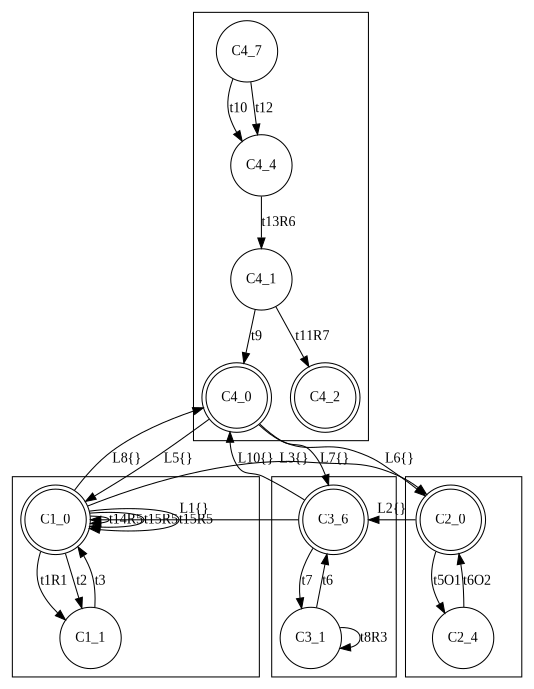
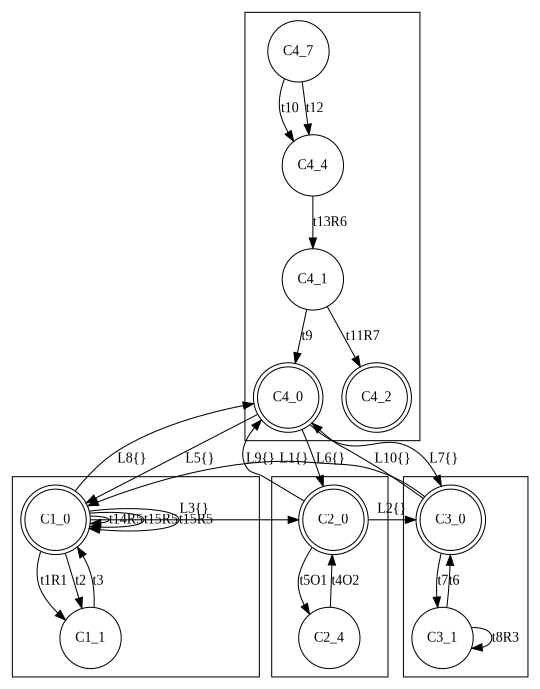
none -> (249, 470)
(333, 520) -> (451, 520)
(478, 581) -> (346, 581)
